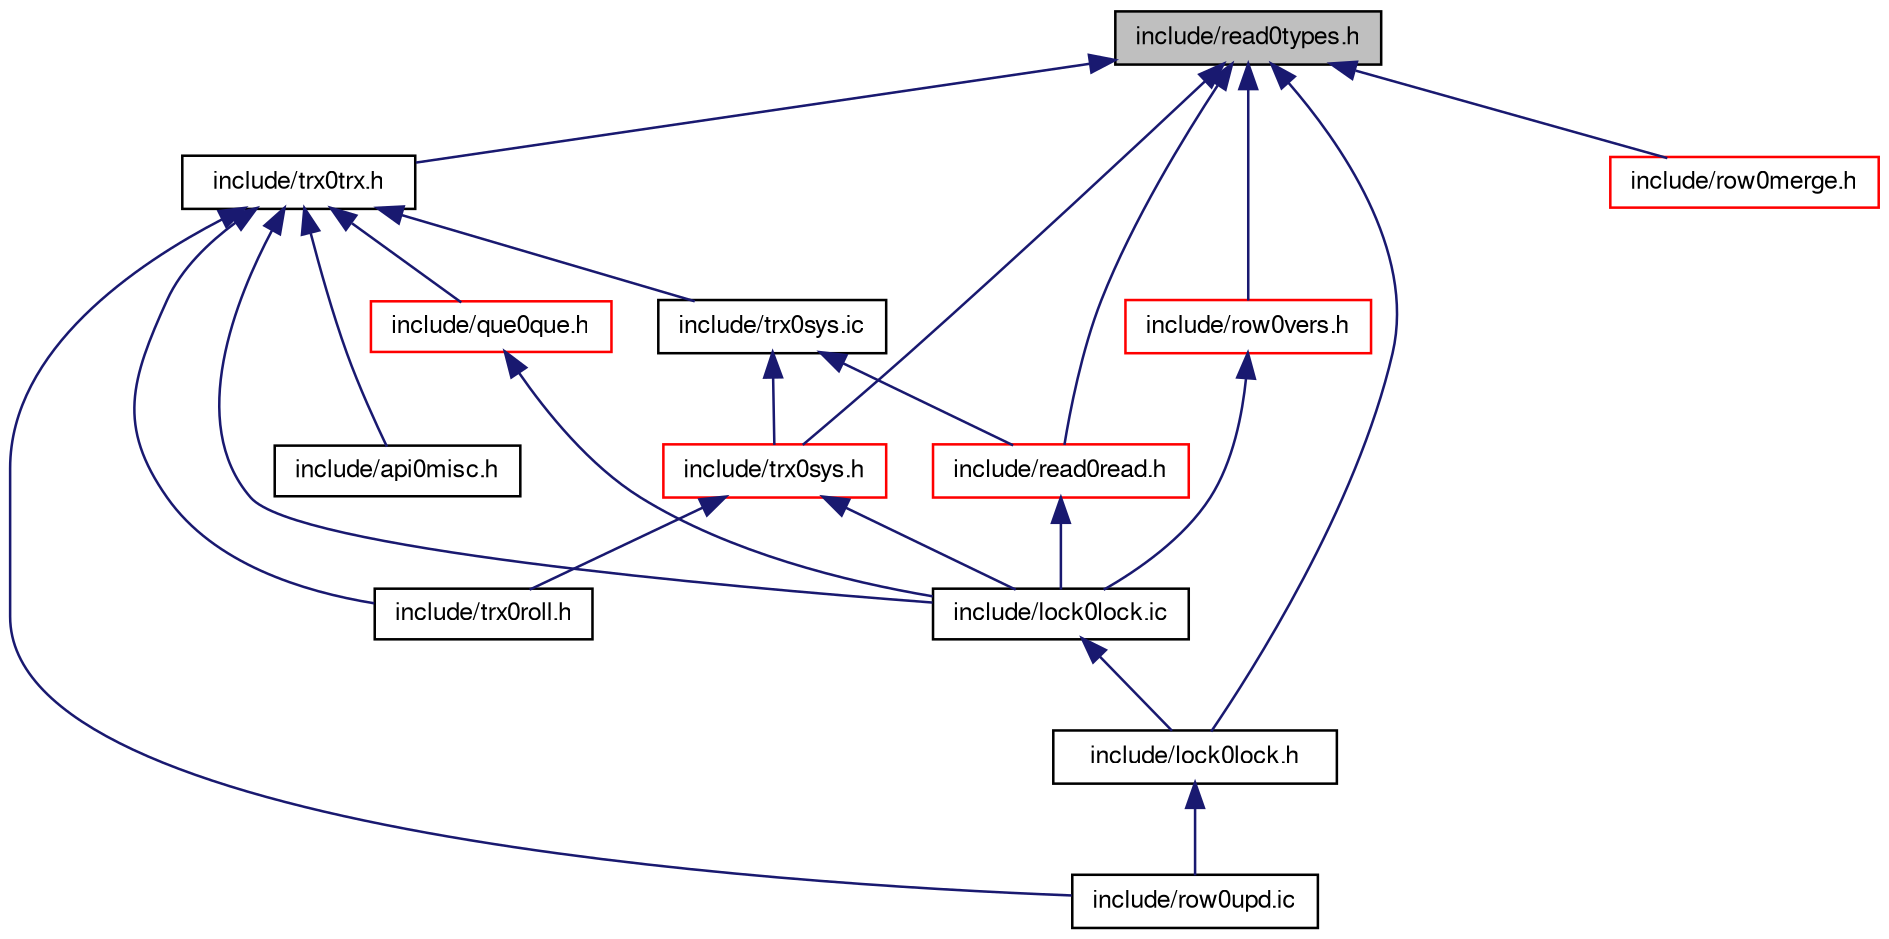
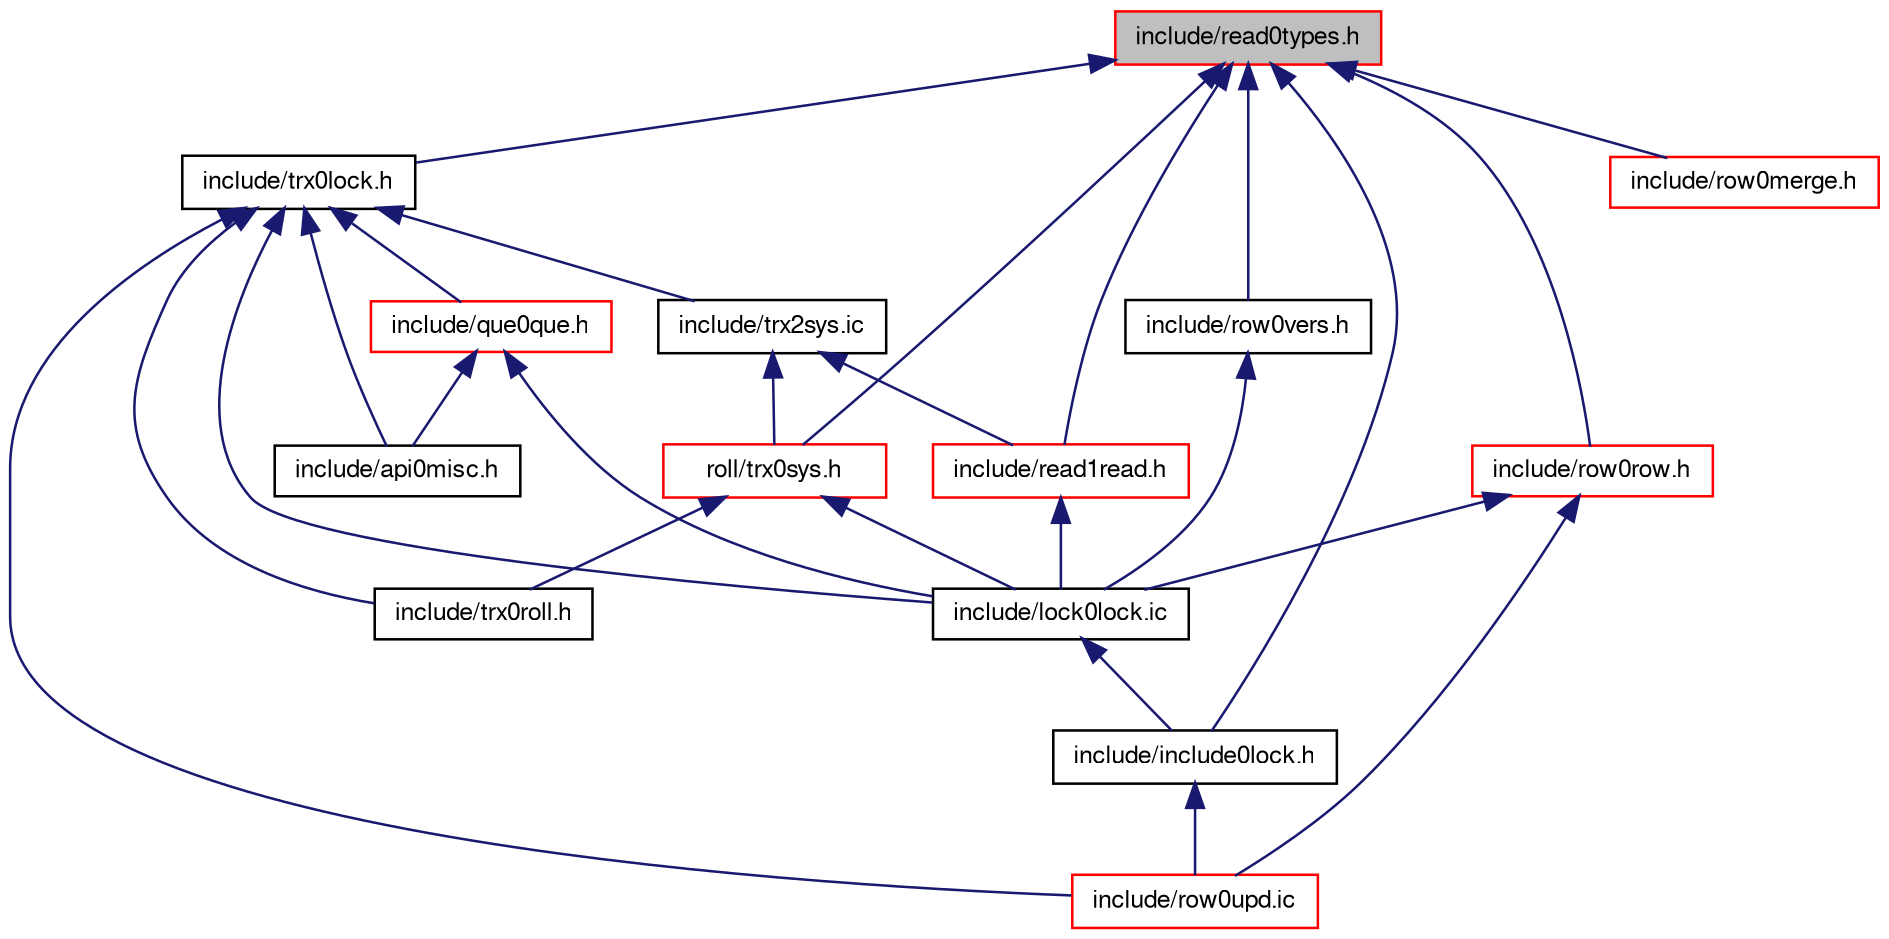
(1248, 38) -> (1248, 38)
(299, 182) -> (299, 182)
(772, 327) -> (772, 327)
(1248, 327) -> (1248, 327)
none -> (437, 409)
(775, 471) -> (775, 471)
(1061, 471) -> (1061, 471)
none -> (1593, 471)
(1195, 757) -> (1195, 757)
(1195, 901) -> (1195, 901)
